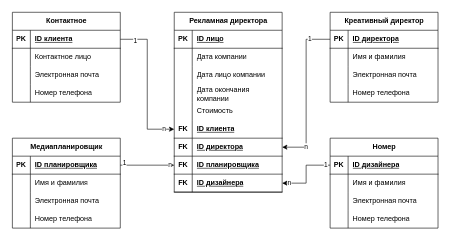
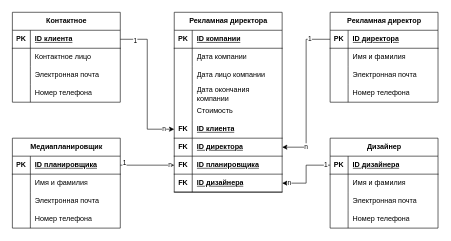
(385, 21) -> (385, 21)
(210, 39) -> (218, 39)
(385, 147) -> (385, 147)
